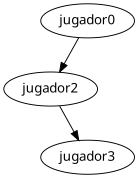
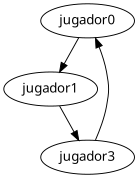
(51, 89) -> (51, 89)
none -> (108, 94)
